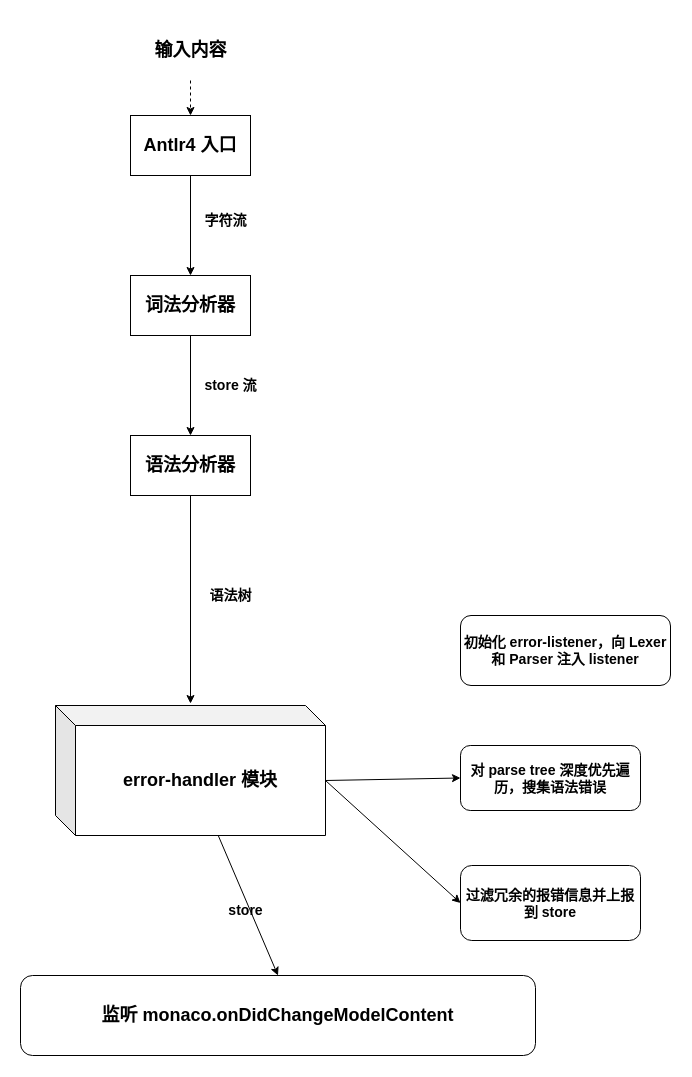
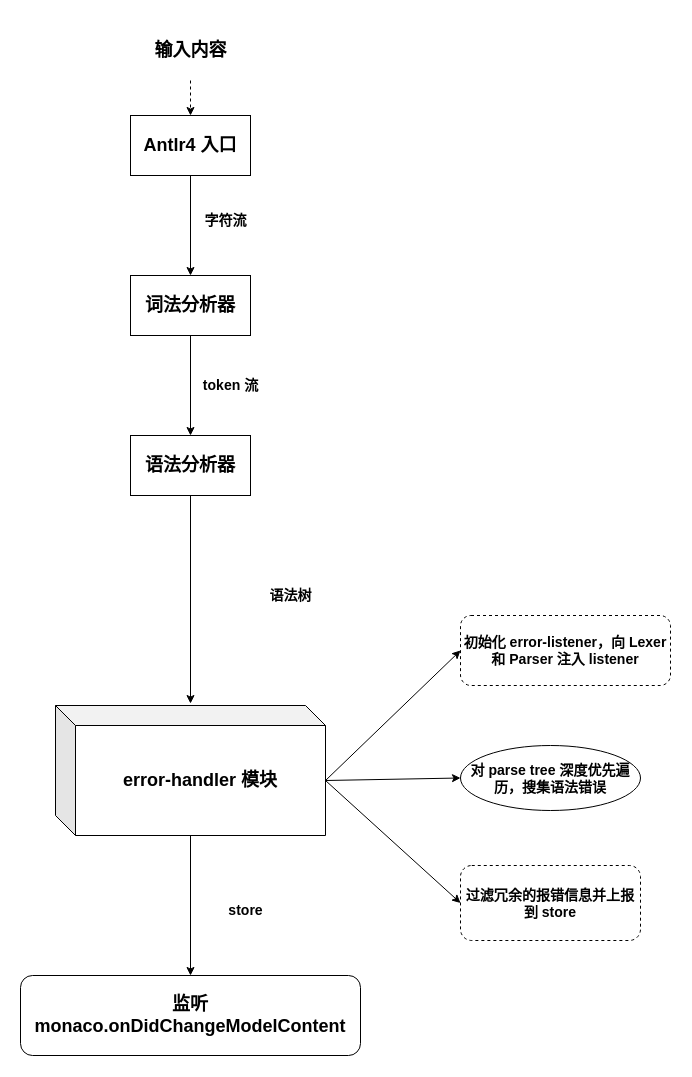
(231, 386) -> (231, 386)
(231, 596) -> (291, 596)
(566, 651) -> (566, 651)
none -> (392, 717)
(551, 778) -> (551, 778)
(551, 903) -> (551, 903)
(278, 1016) -> (191, 1016)
